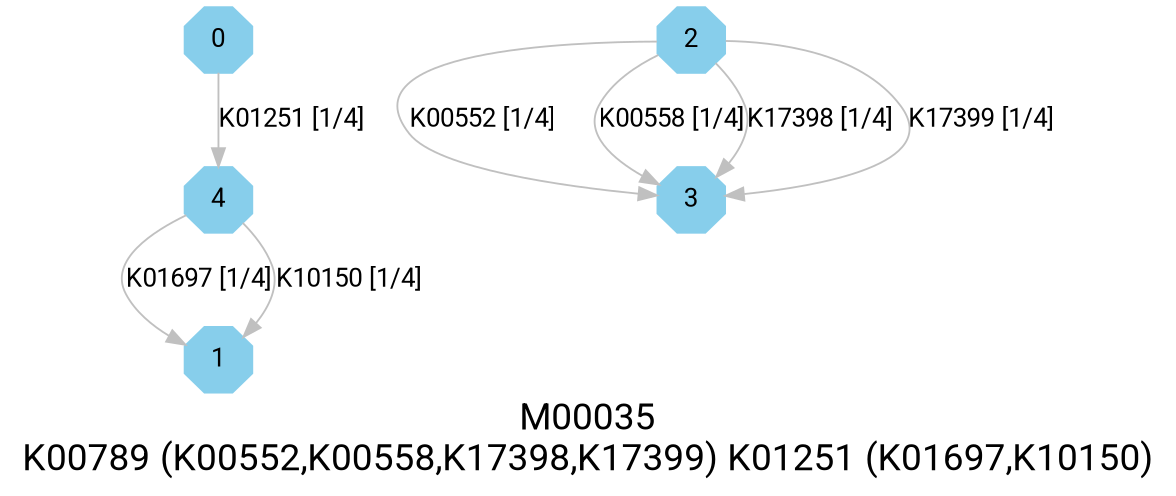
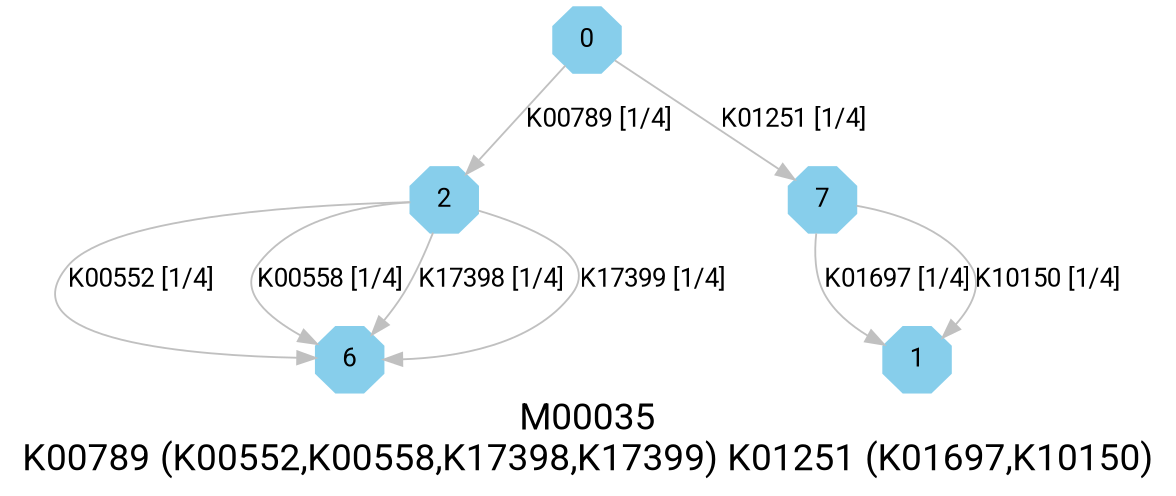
none -> (522, 113)
(218, 200) -> (822, 200)
(691, 200) -> (350, 360)
